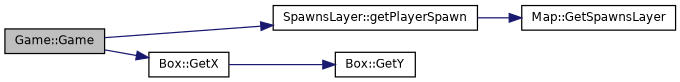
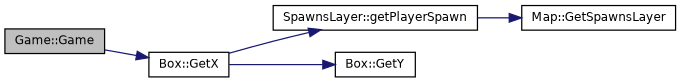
(183, 32) -> (269, 42)
